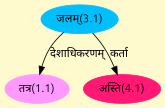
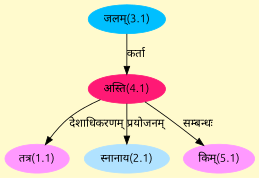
(50, 48) -> (72, 115)
none -> (127, 159)
none -> (219, 159)
